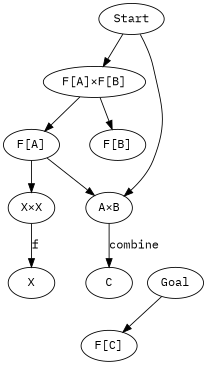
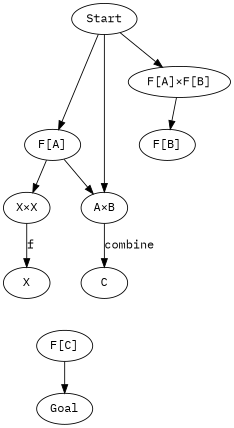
(65, 111) -> (80, 78)
(146, 311) -> (65, 373)
